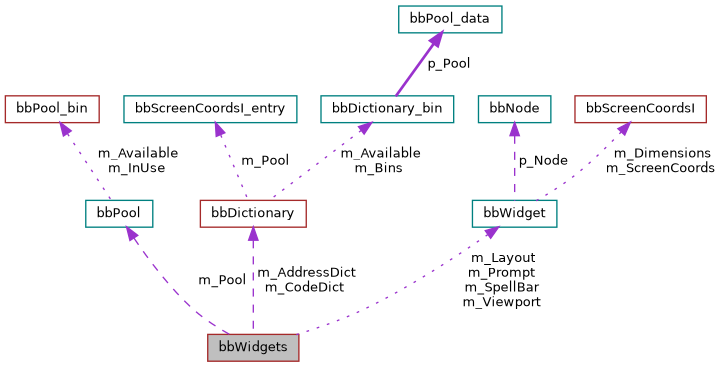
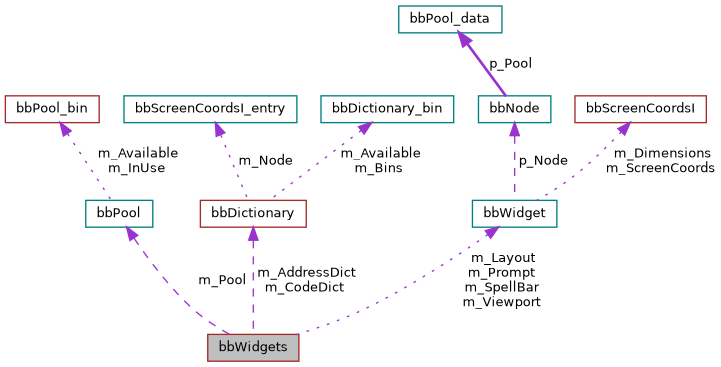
(415, 70) -> (487, 70)
(264, 162) -> (264, 162)
